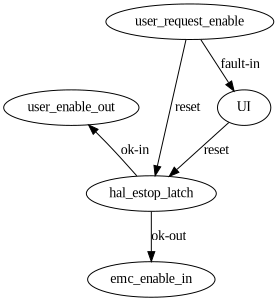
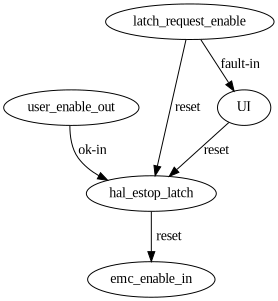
(190, 22) -> (190, 22)
(117, 154) -> (77, 155)
(169, 237) -> (169, 237)
